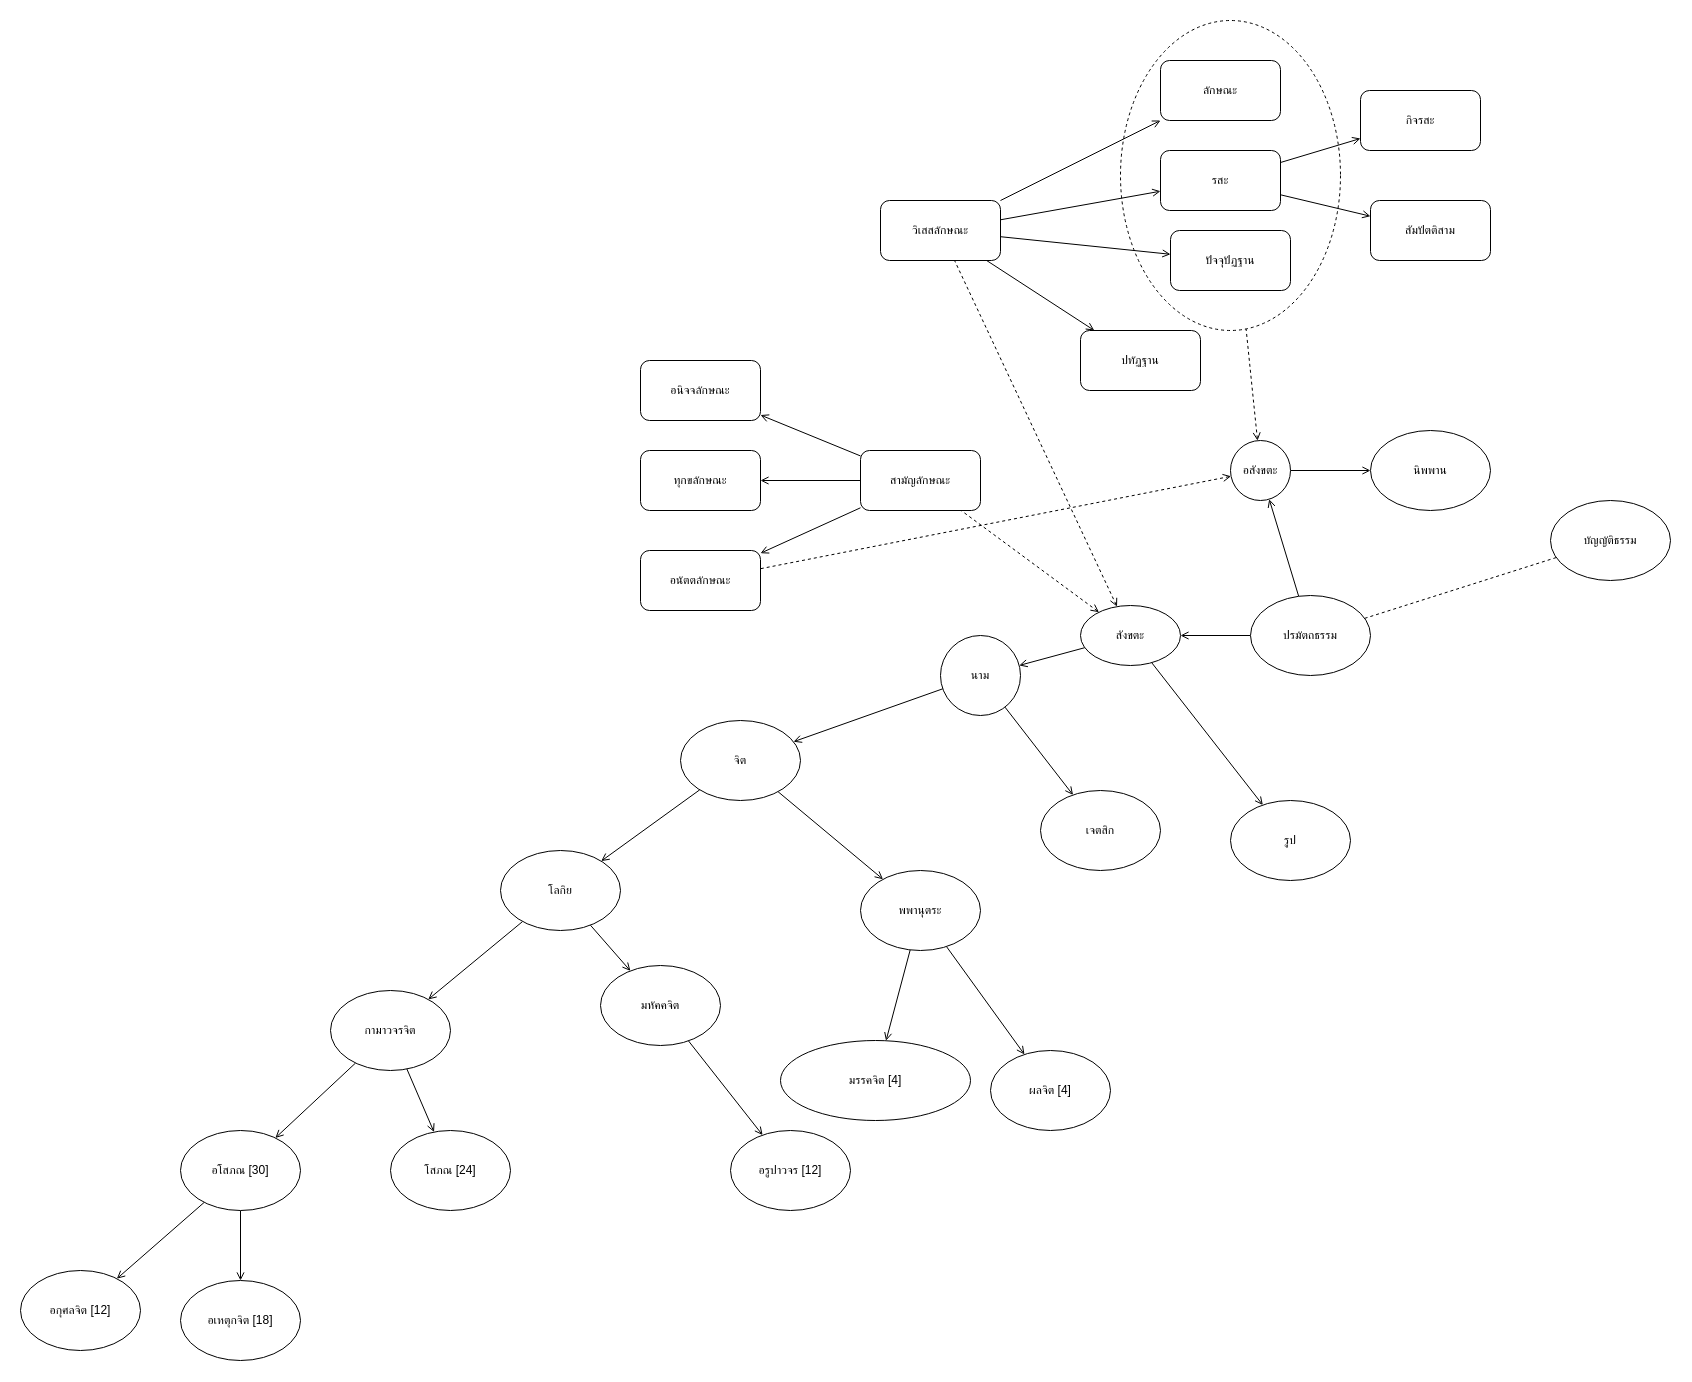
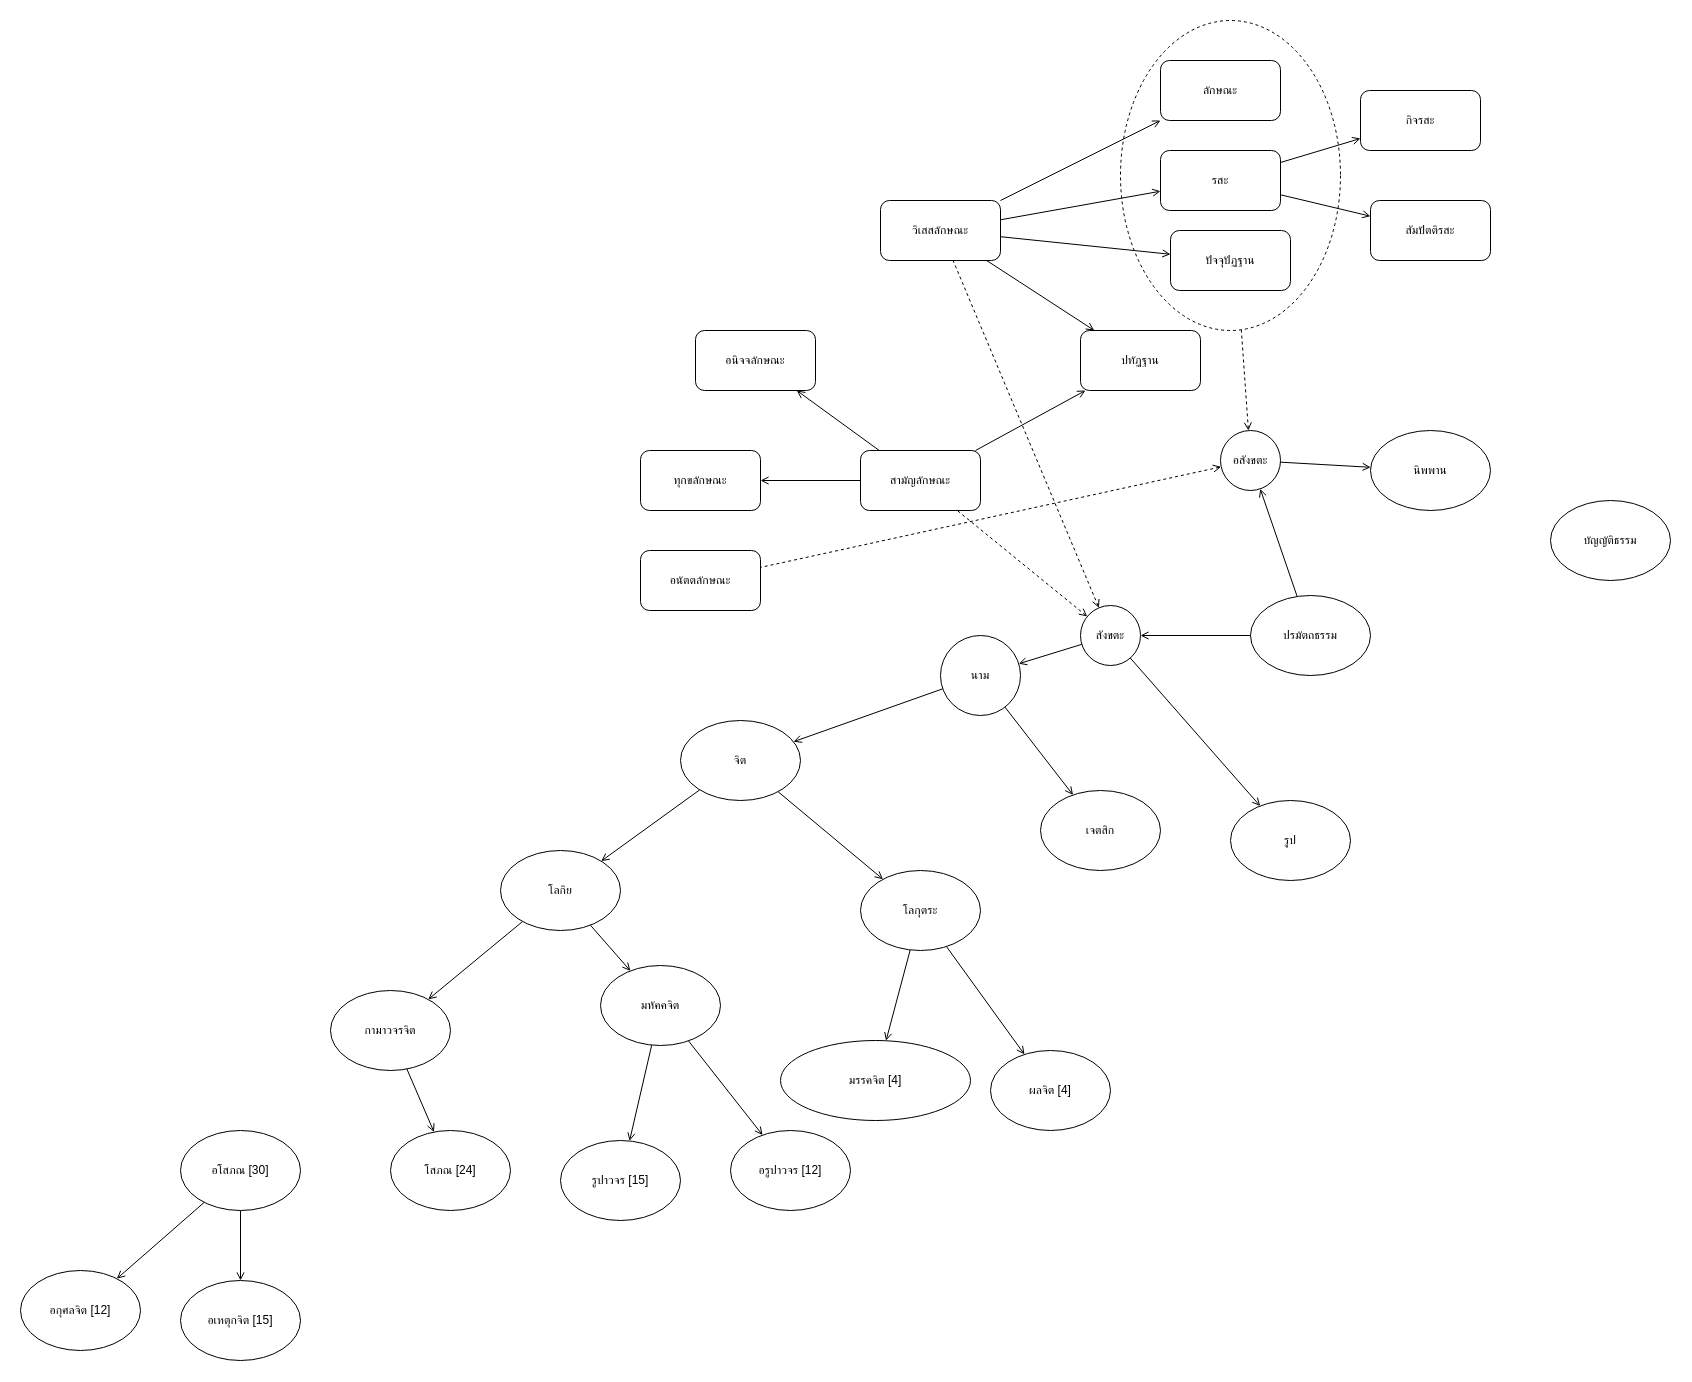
(1431, 231) -> (1431, 231)
(701, 391) -> (756, 361)
(1261, 471) -> (1251, 461)
(812, 530) -> (1028, 422)
(1460, 588) -> none
(1131, 636) -> (1111, 636)
(921, 911) -> (921, 911)
none -> (641, 1092)
(317, 1099) -> none
none -> (621, 1181)
(241, 1321) -> (241, 1321)
